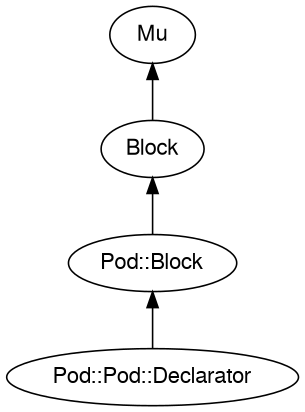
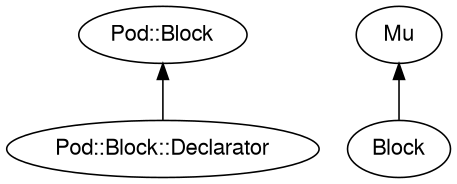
(153, 214) -> none
(153, 377) -> (163, 149)
